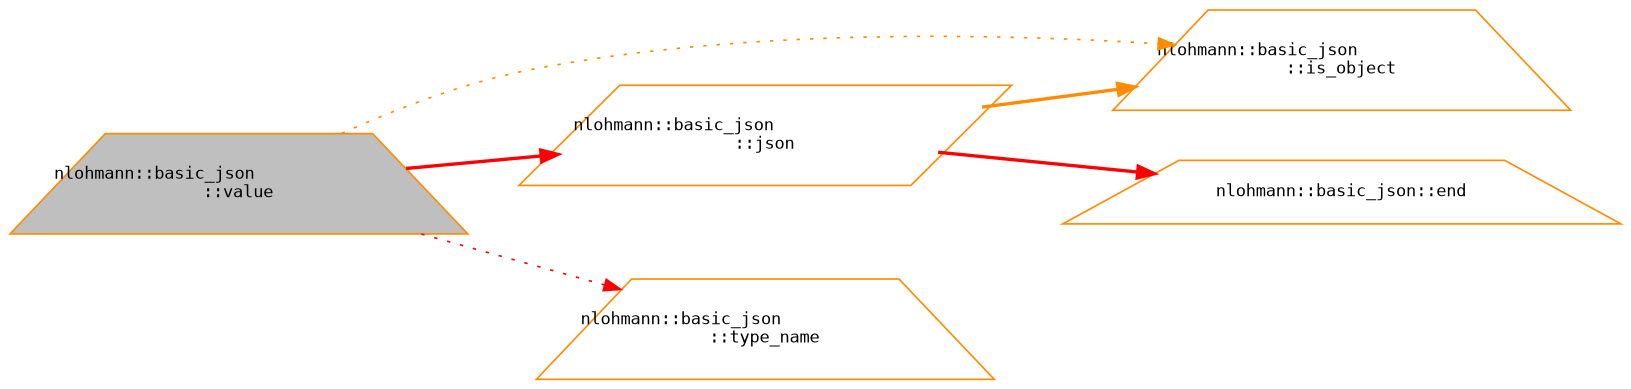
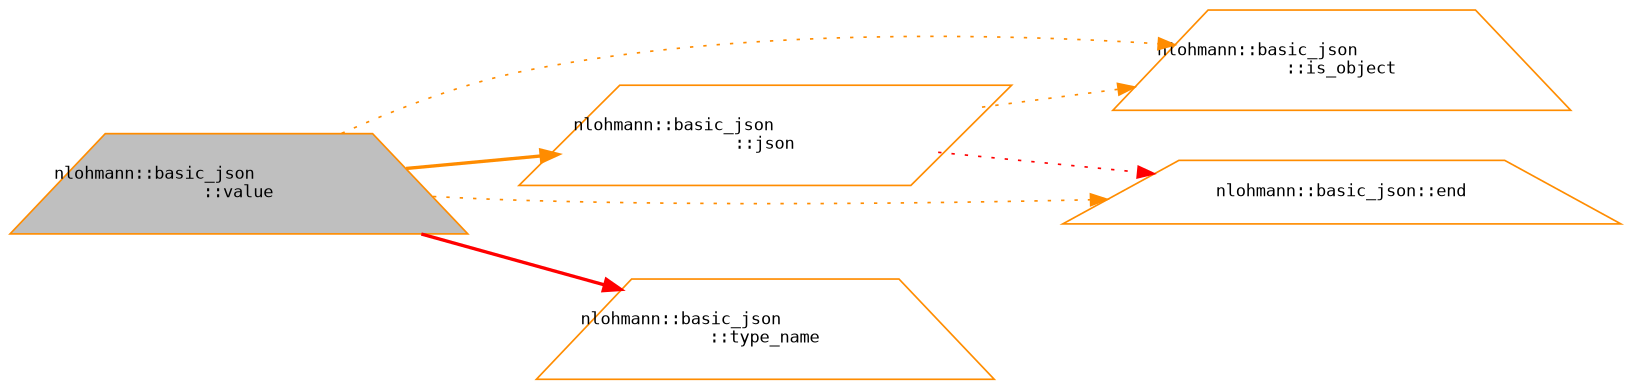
(1050, 98) -> (1050, 98)
(473, 162) -> (473, 162)
(1038, 162) -> (1038, 162)
none -> (762, 204)
(513, 260) -> (513, 260)
